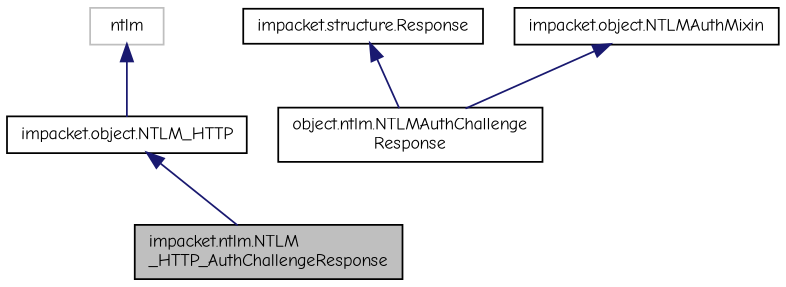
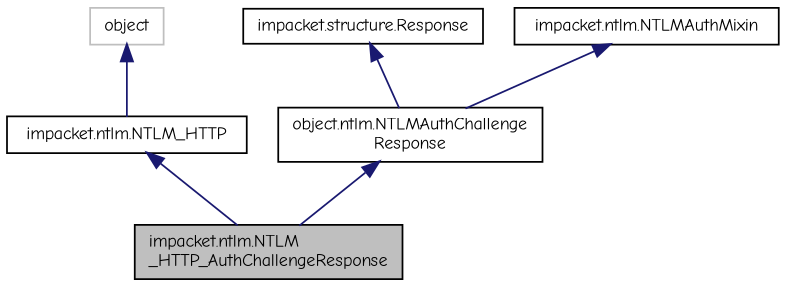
(127, 26) -> (127, 26)
(647, 26) -> (647, 26)
(127, 135) -> (127, 135)
none -> (332, 199)
